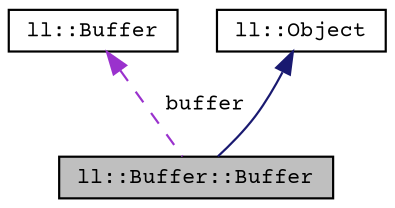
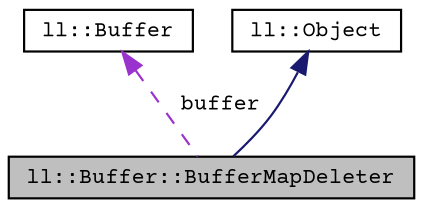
(196, 178) -> (211, 178)
